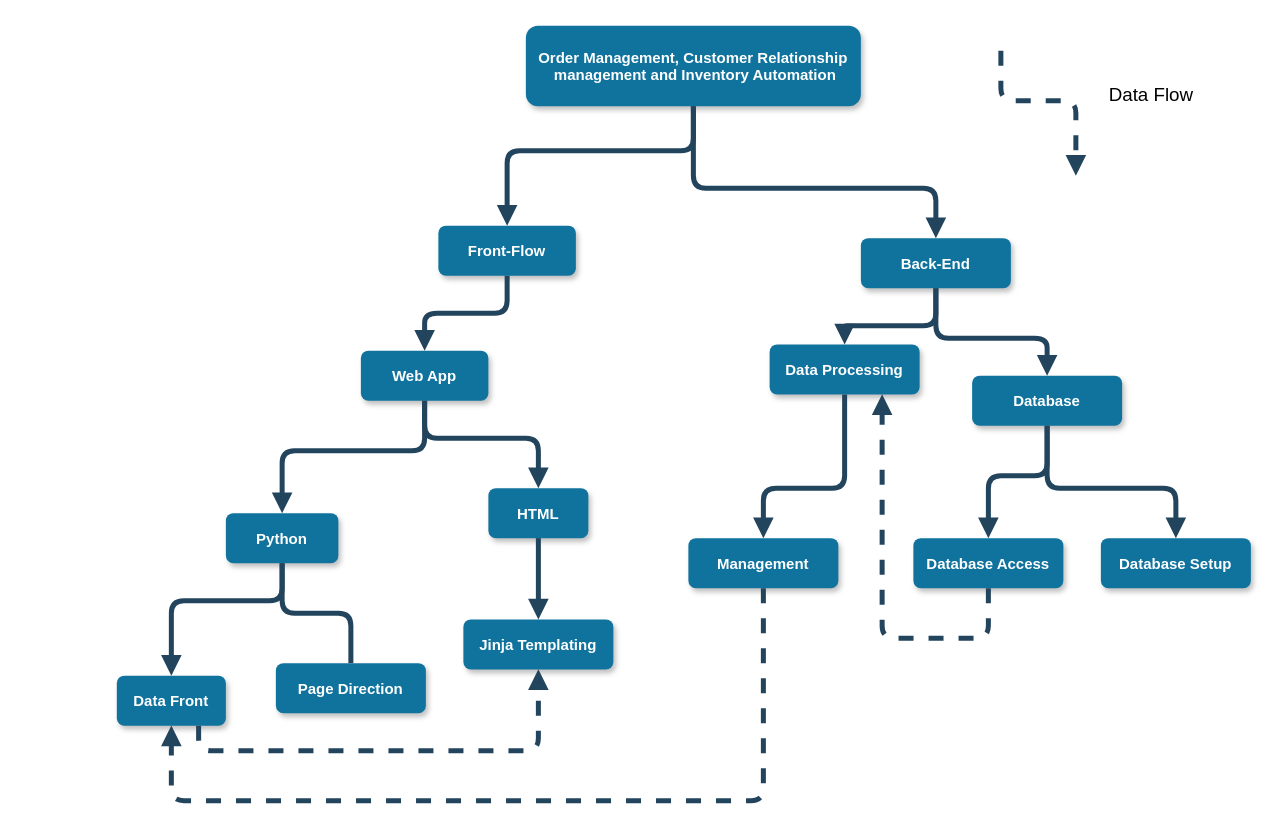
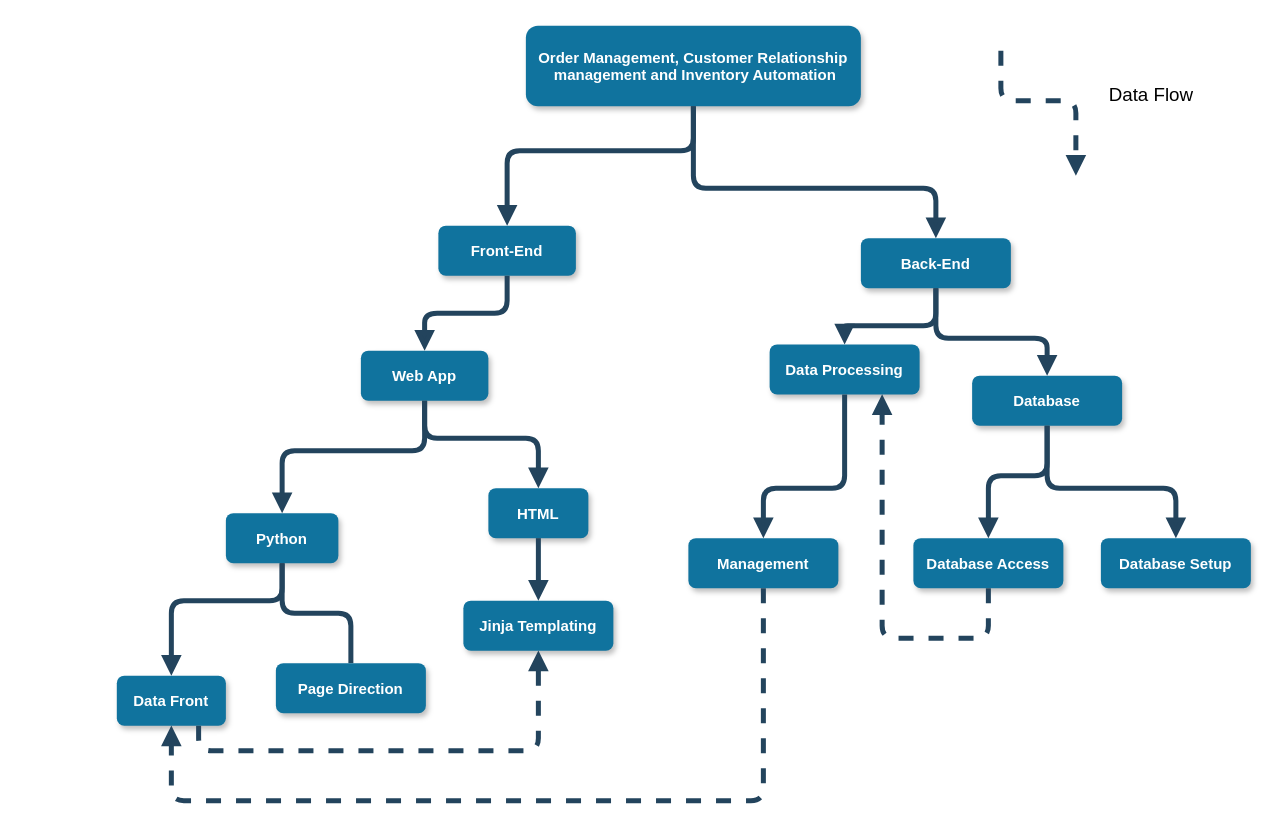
(506, 251) -> (506, 251)
(538, 644) -> (538, 626)
